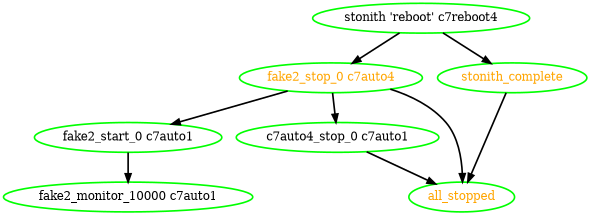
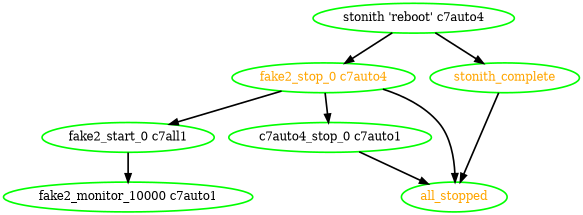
(421, 18) -> (414, 18)
(128, 137) -> (128, 137)
